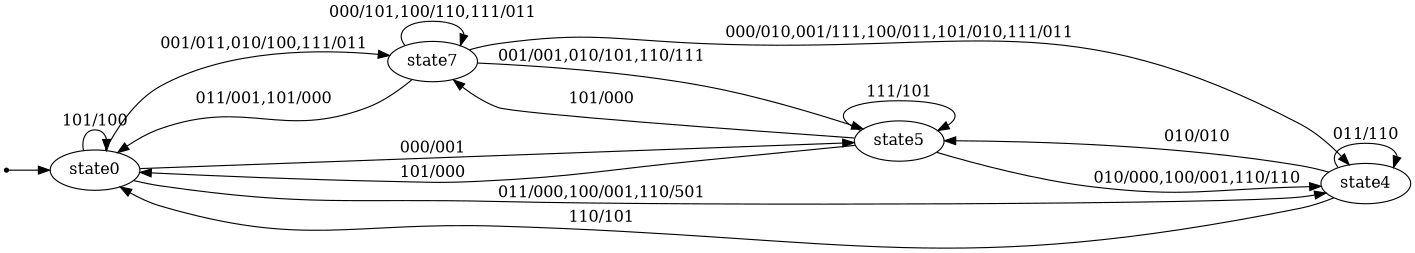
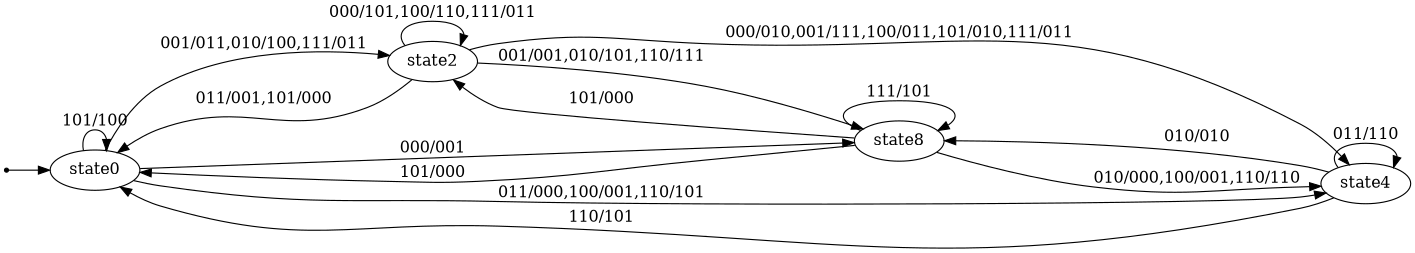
(433, 62) -> (433, 62)
(899, 141) -> (899, 141)
(601, 193) -> (601, 193)
